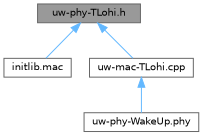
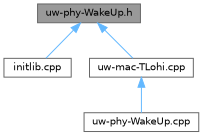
(89, 13) -> (89, 13)
(38, 68) -> (38, 68)
(141, 122) -> (141, 122)
